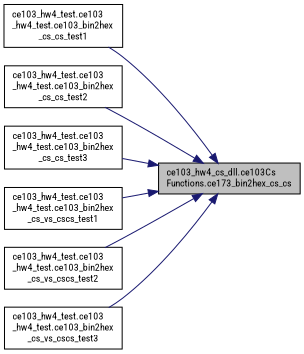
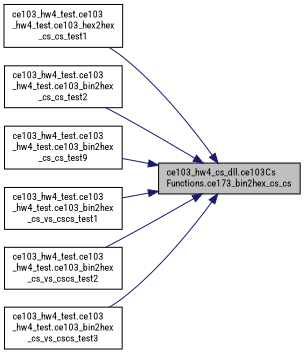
(63, 26) -> (63, 26)
(63, 148) -> (63, 148)
